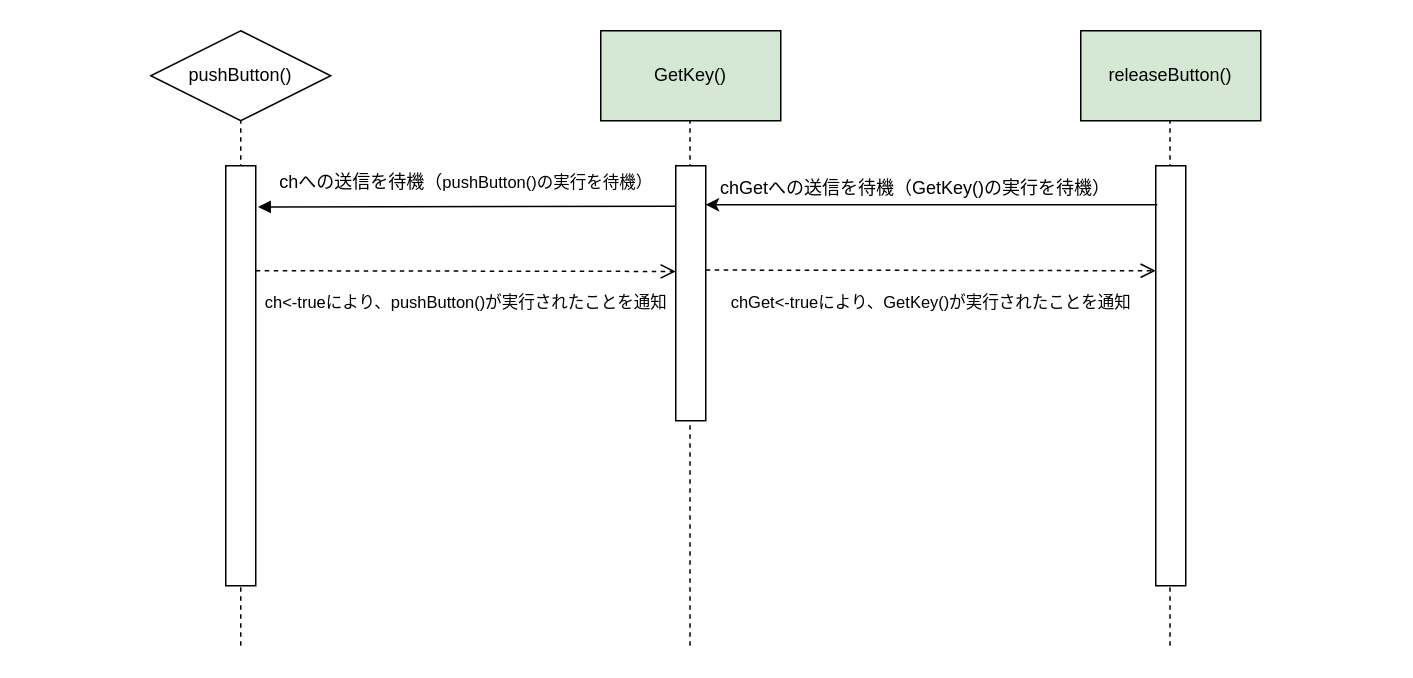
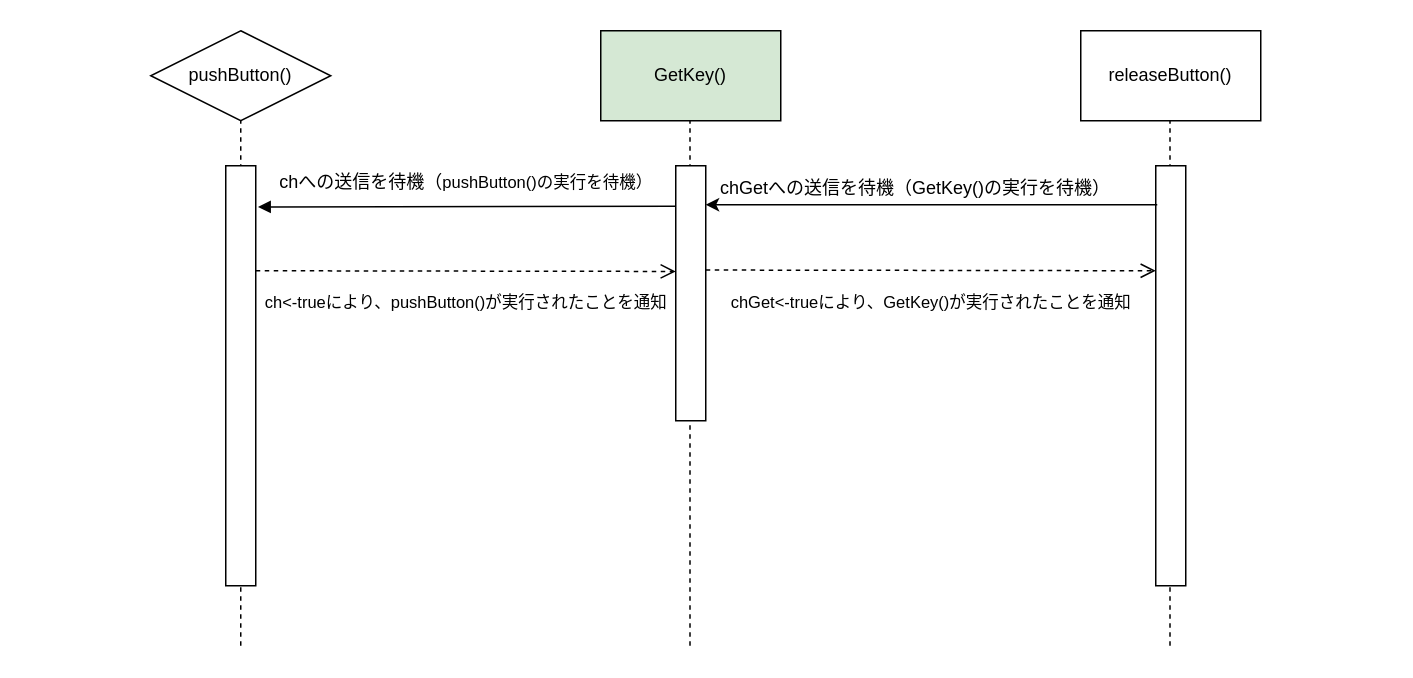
(1171, 76) -> (1171, 76)
